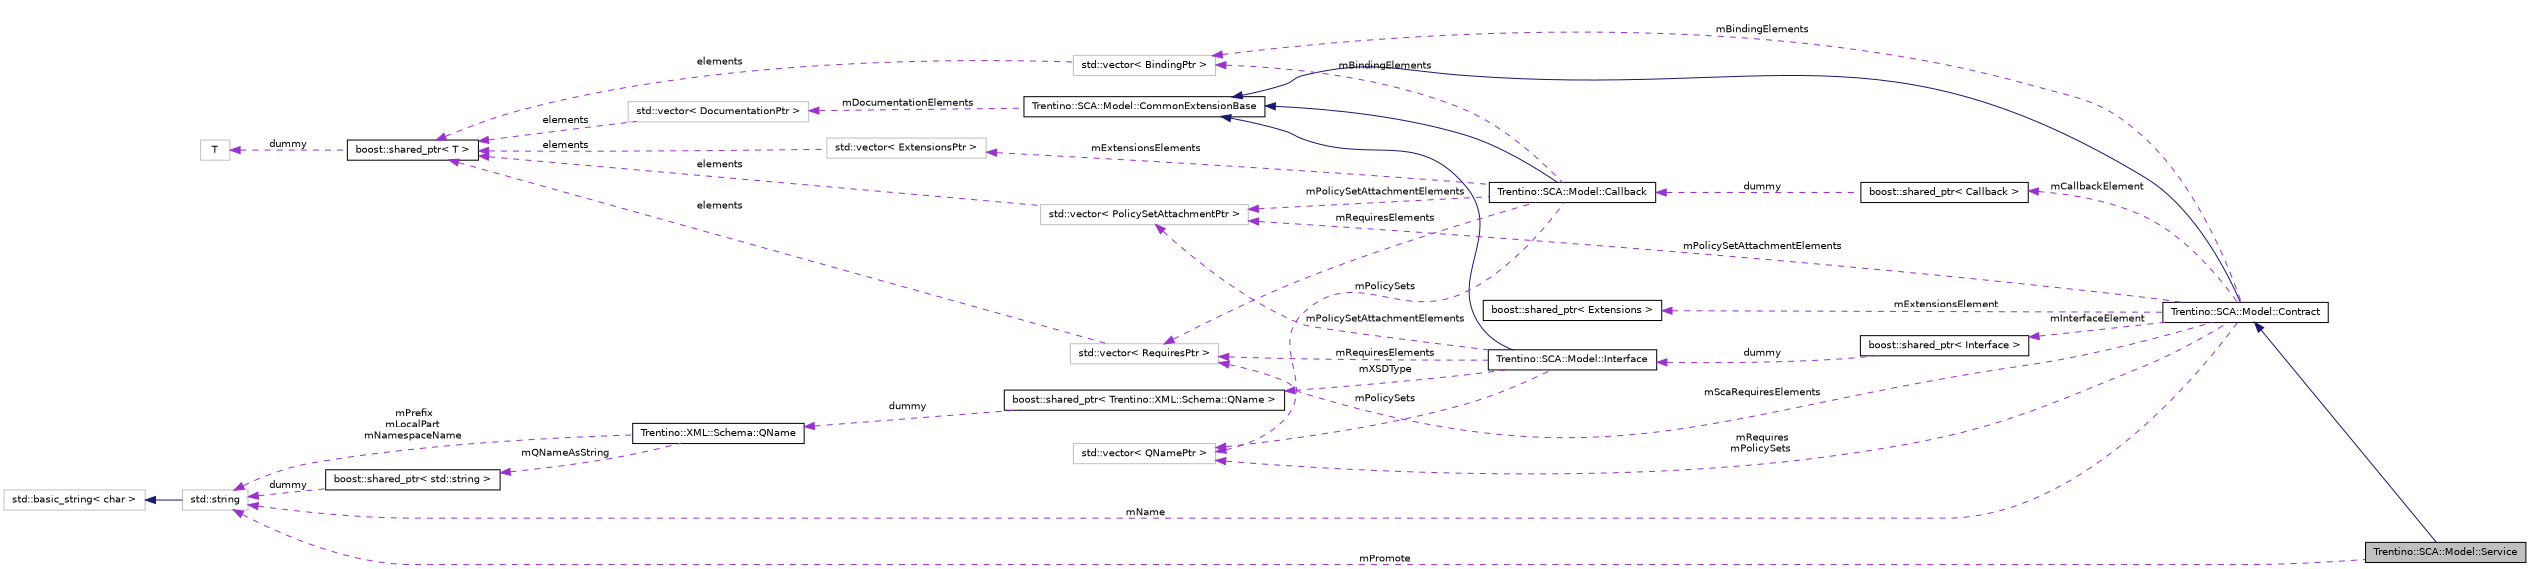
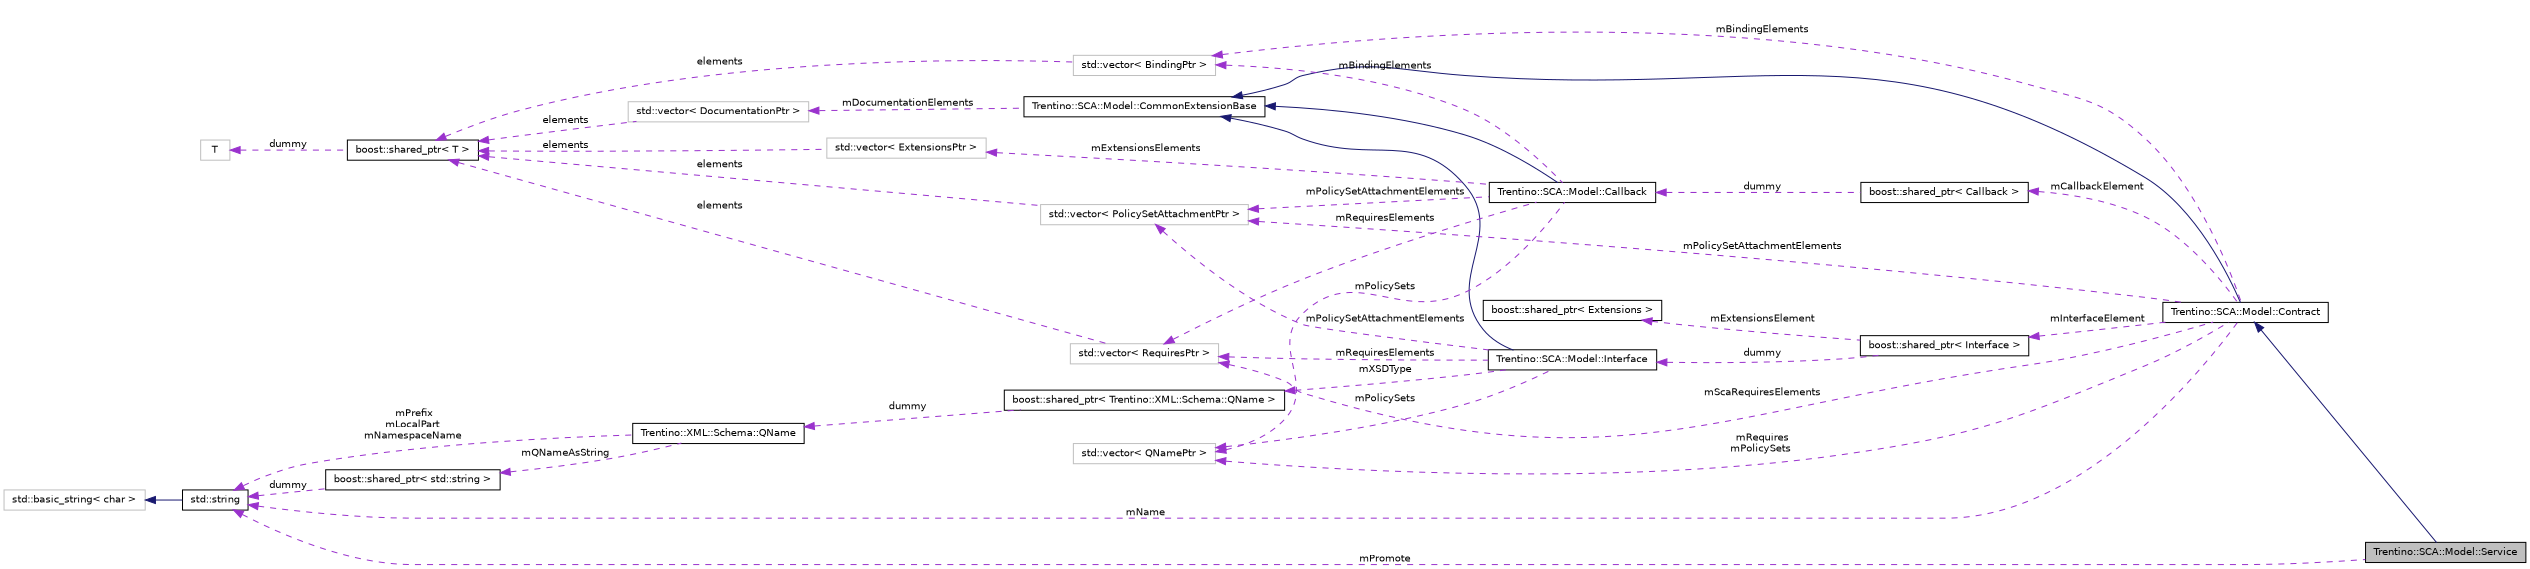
(1917, 311) -> (1756, 332)
(215, 500) -> (215, 500)
